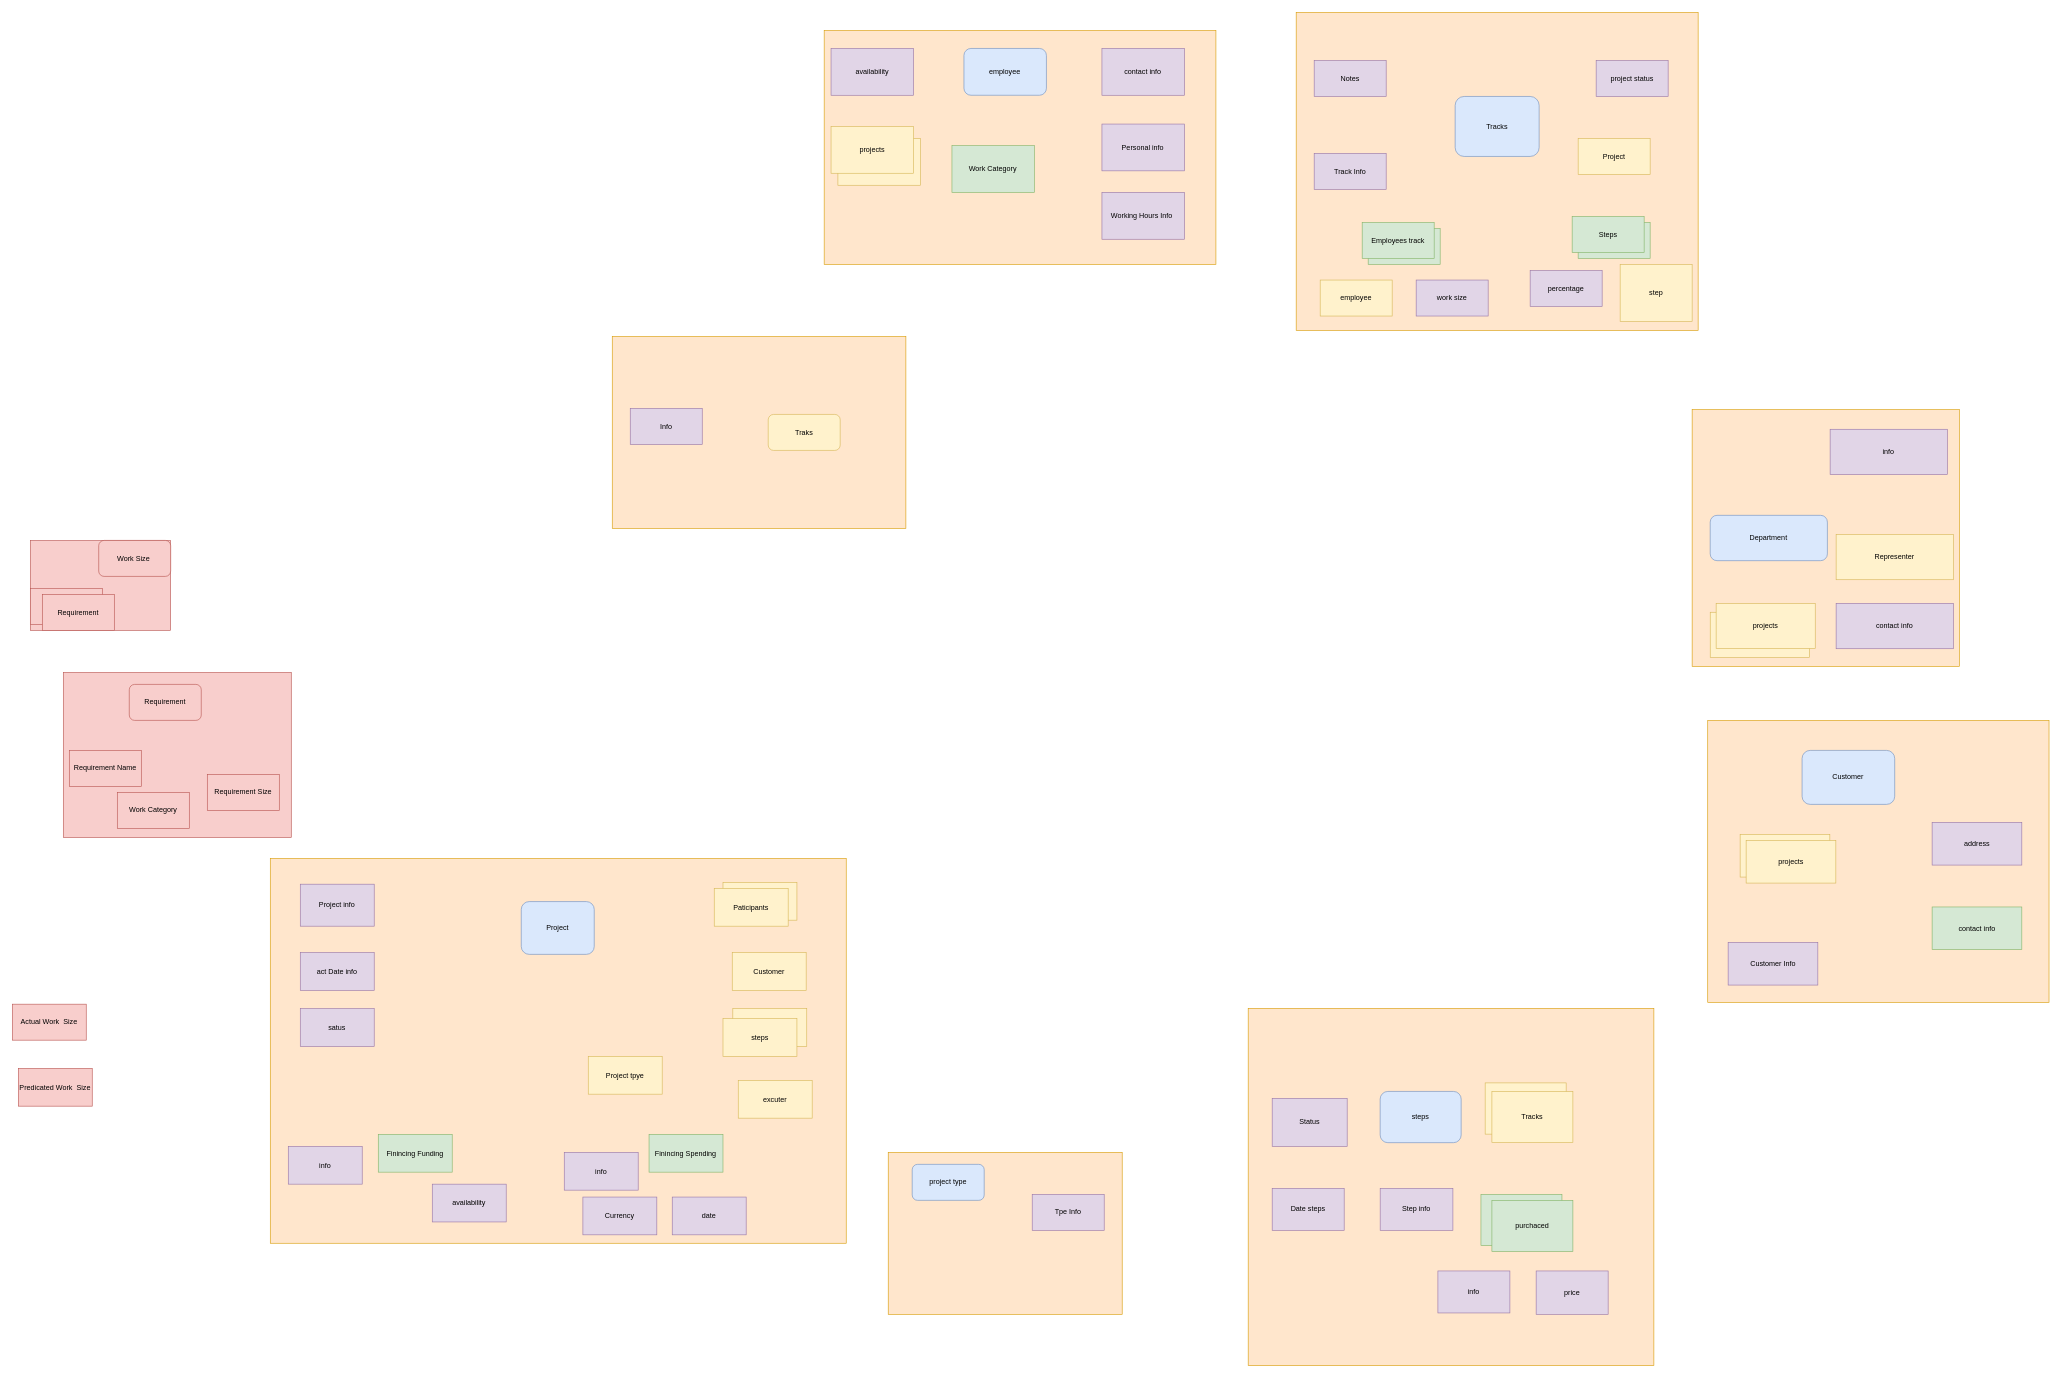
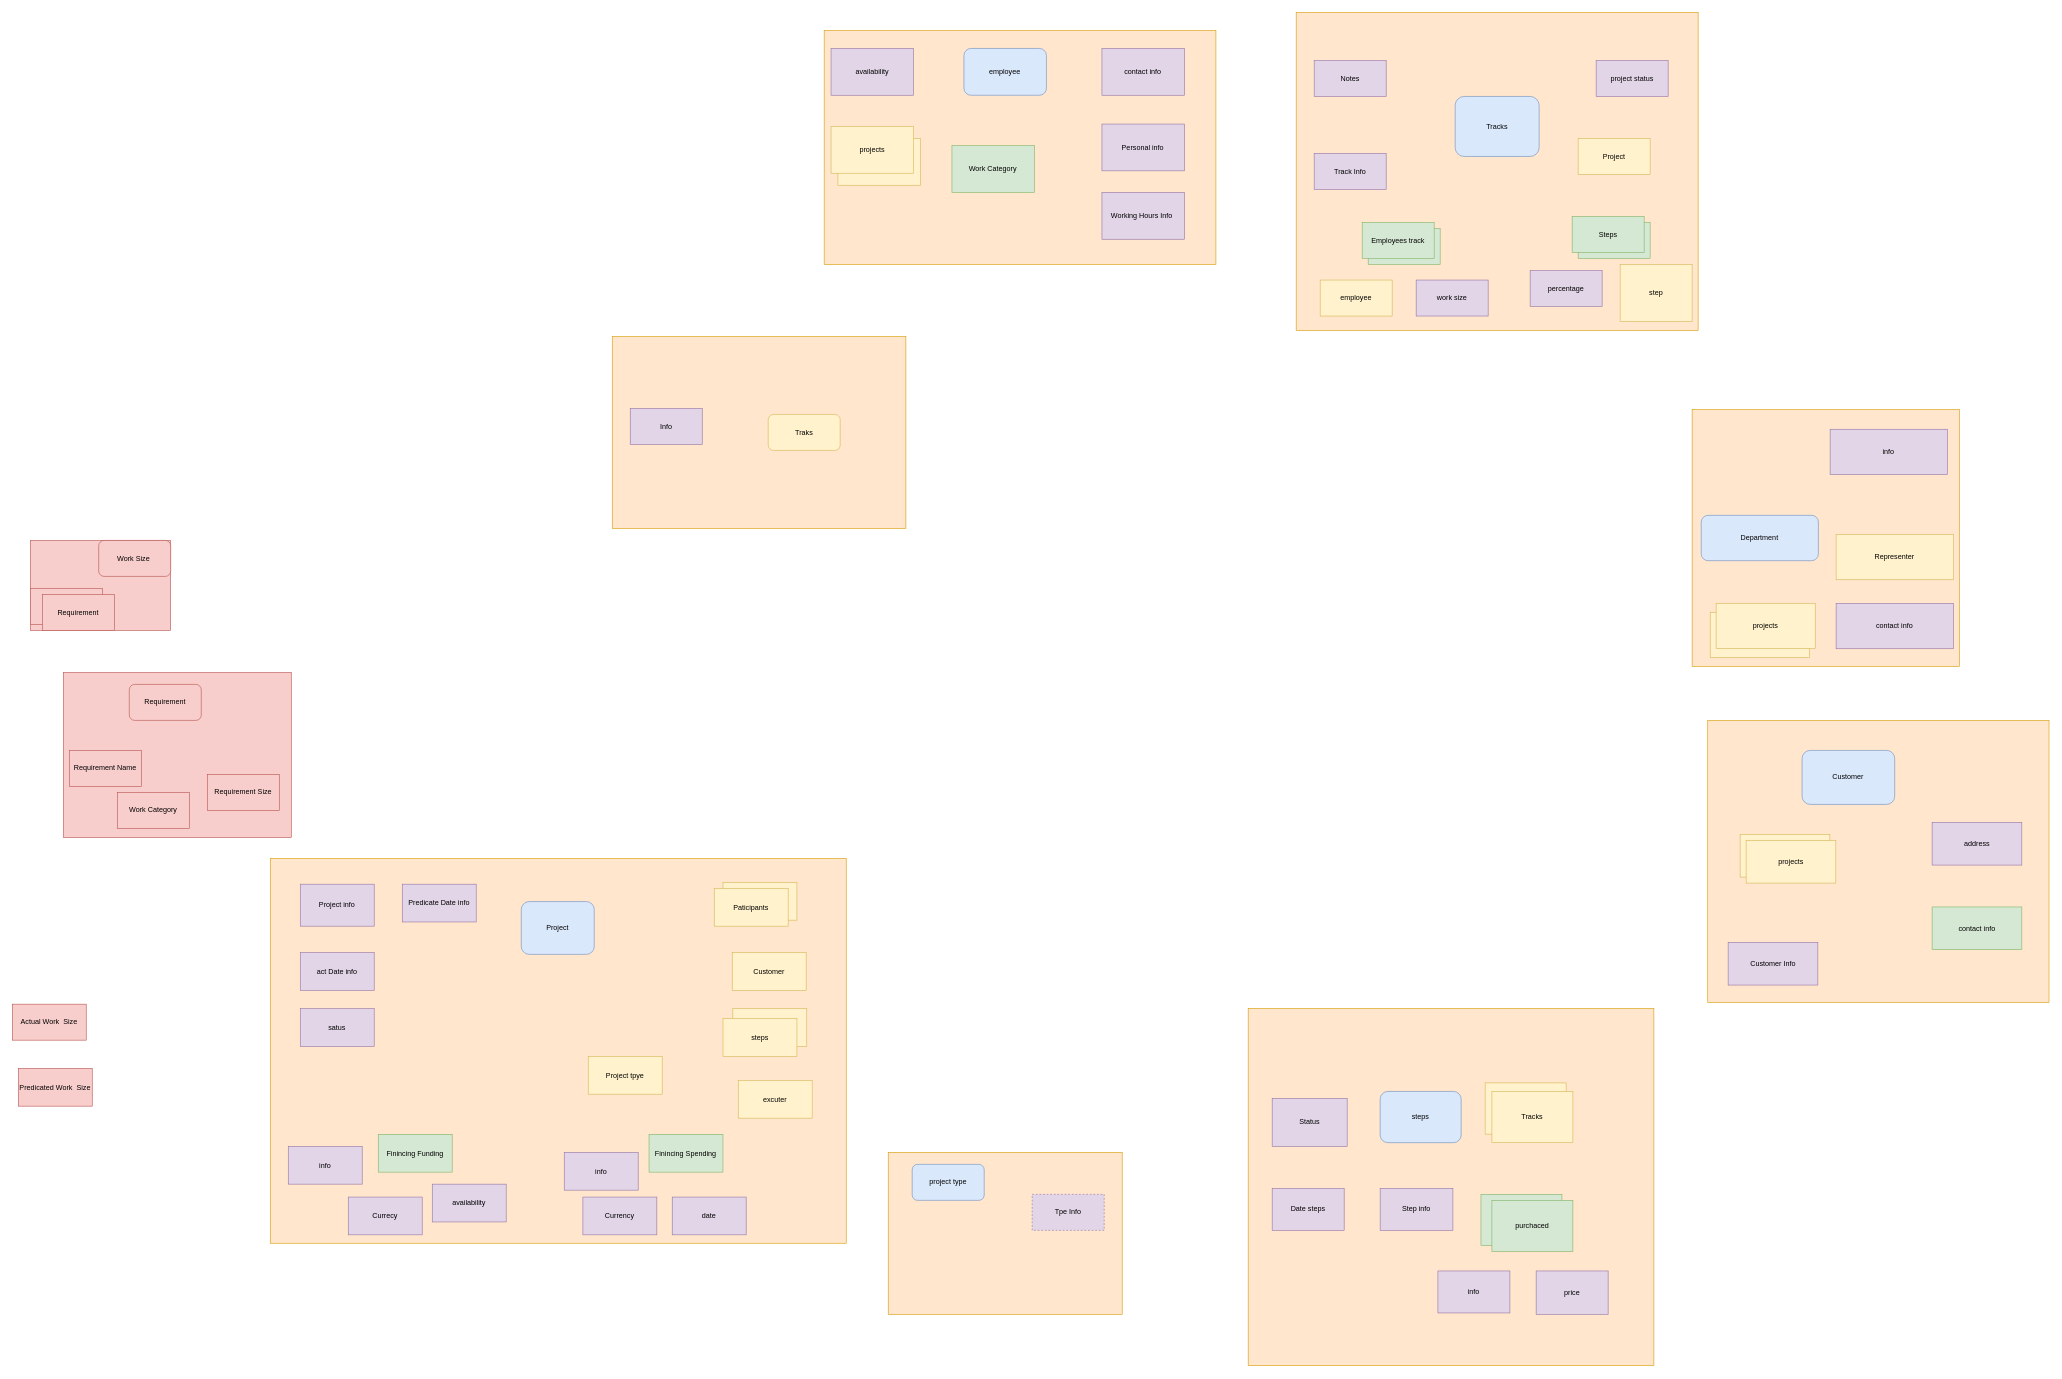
(1769, 538) -> (1760, 538)
none -> (439, 903)
(1068, 1212) -> (1068, 1212)
none -> (385, 1216)
